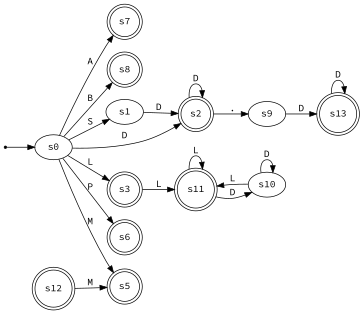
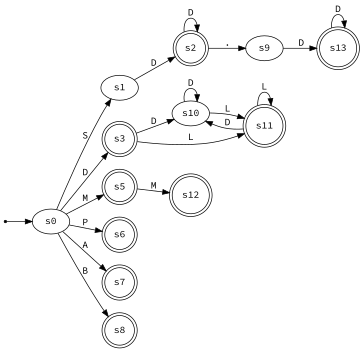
none -> (152, 127)
(125, 145) -> none
(90, 162) -> (85, 173)
(87, 288) -> (150, 190)
